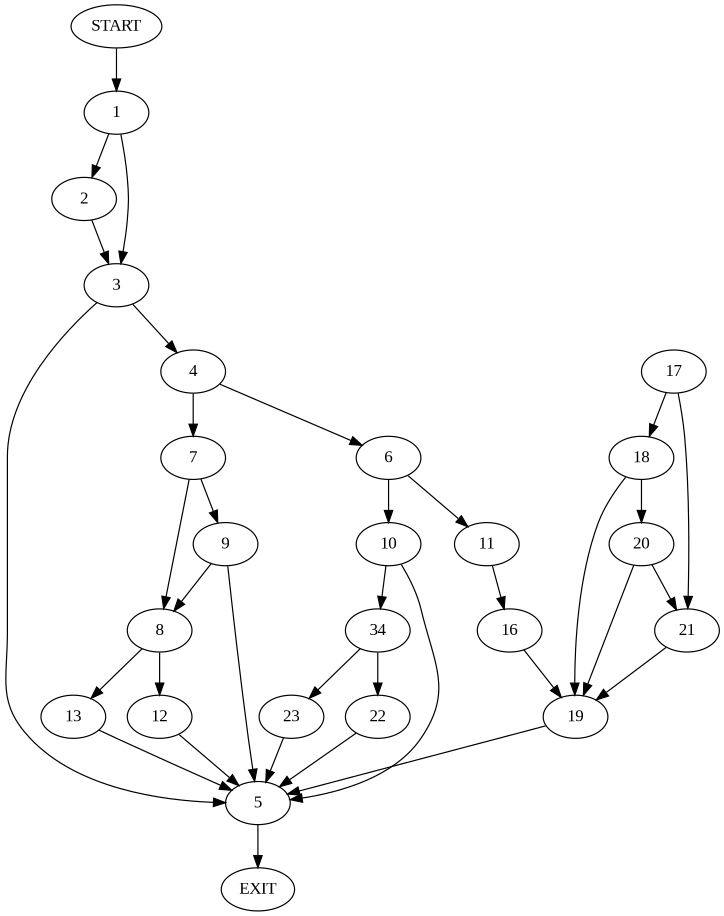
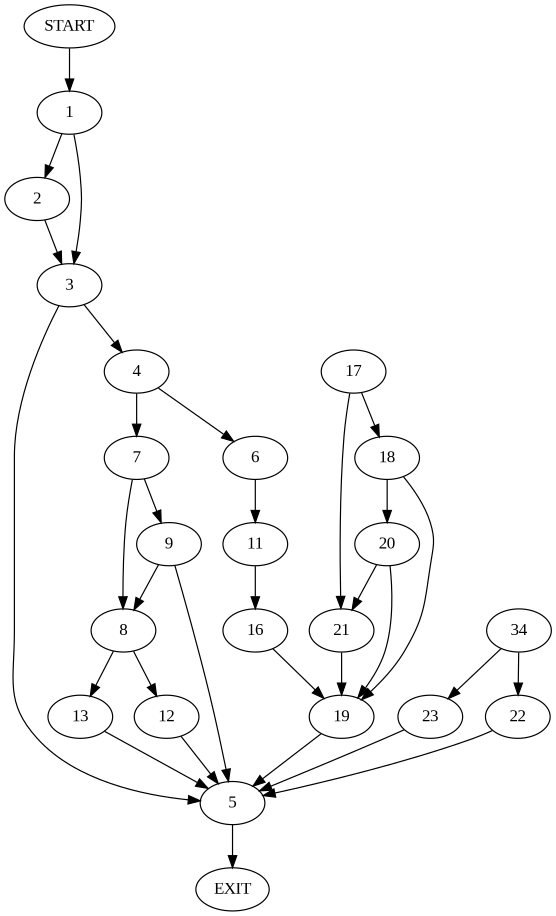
(389, 544) -> none
